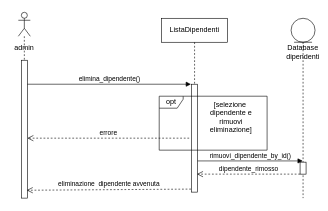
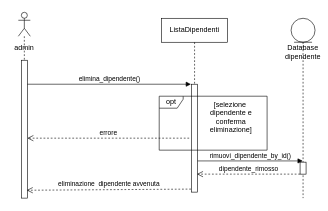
(303, 61) -> (303, 61)
(231, 117) -> (231, 117)
